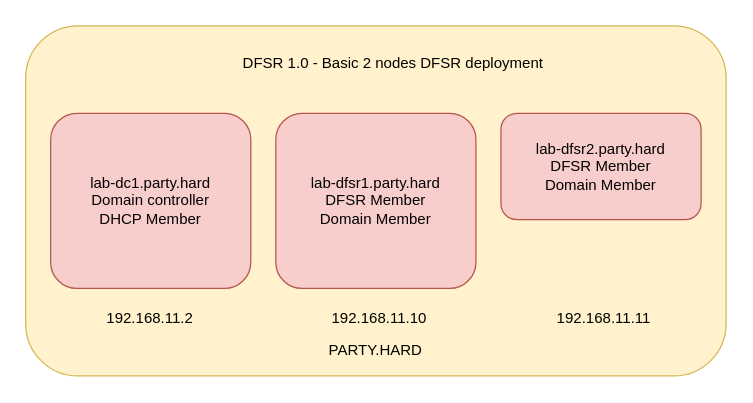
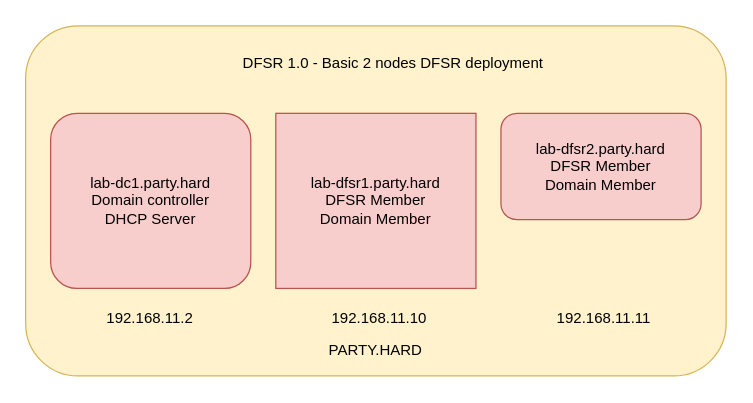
(151, 201) -> (151, 201)
(376, 201) -> (376, 201)
